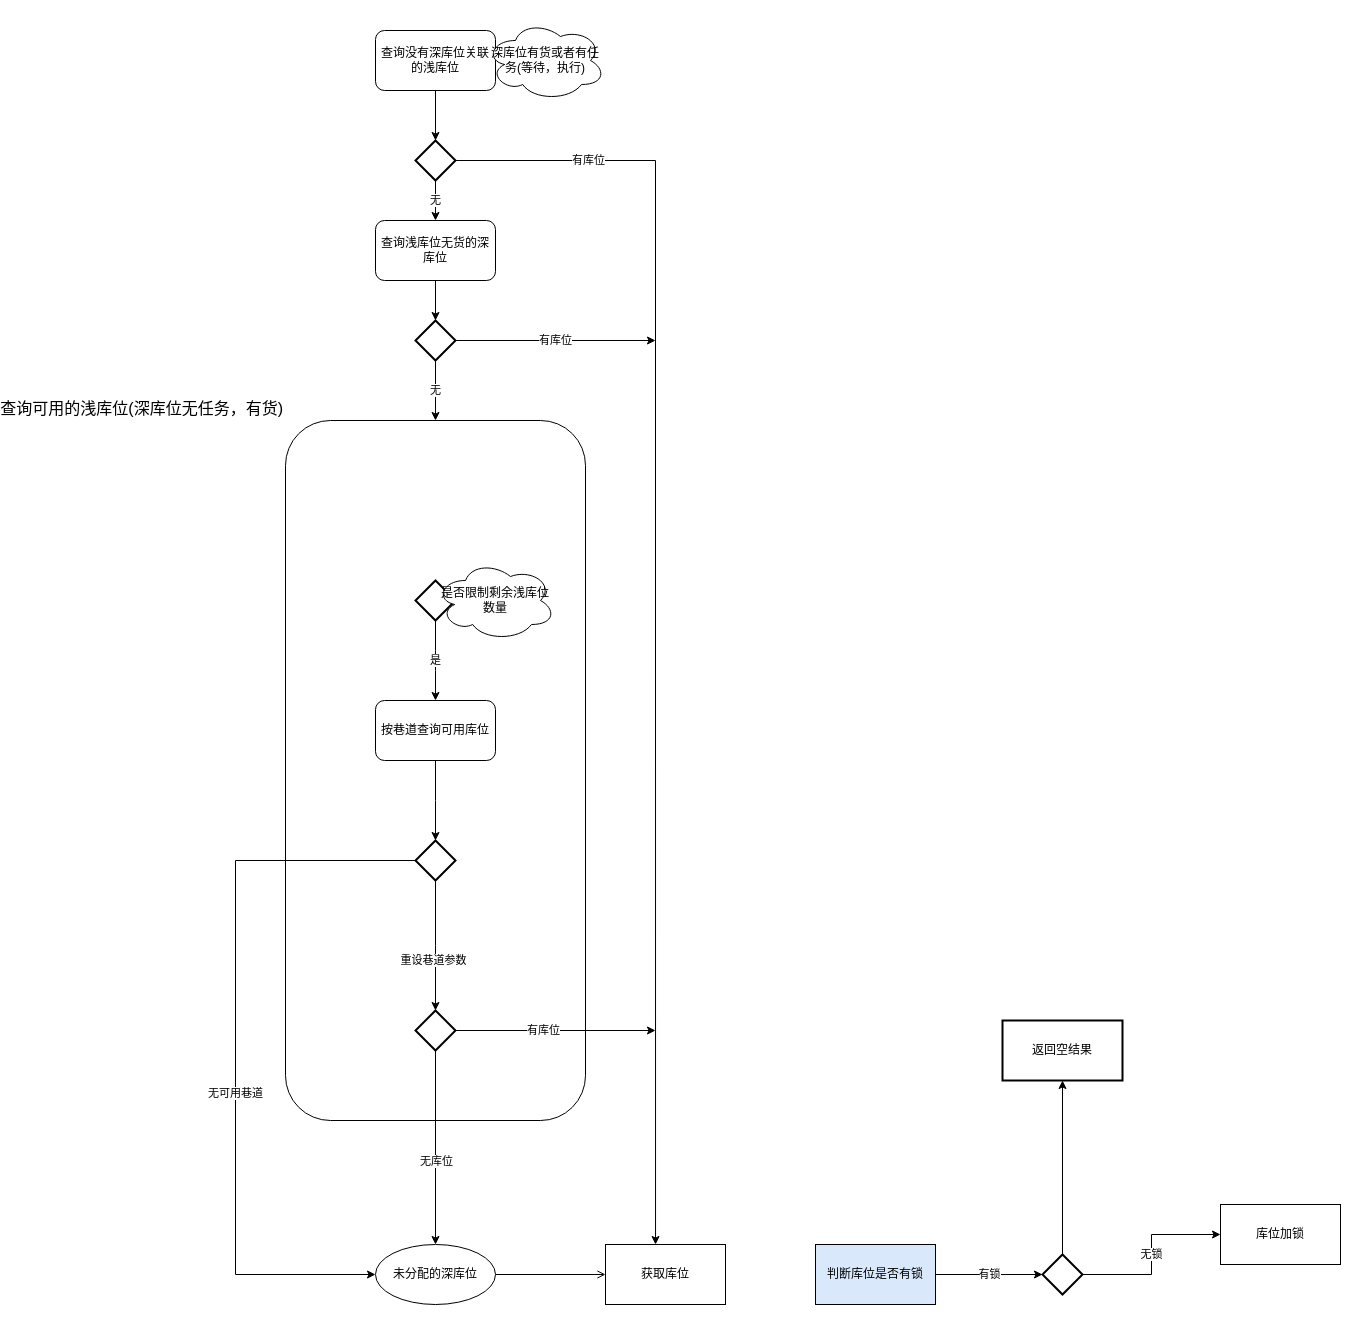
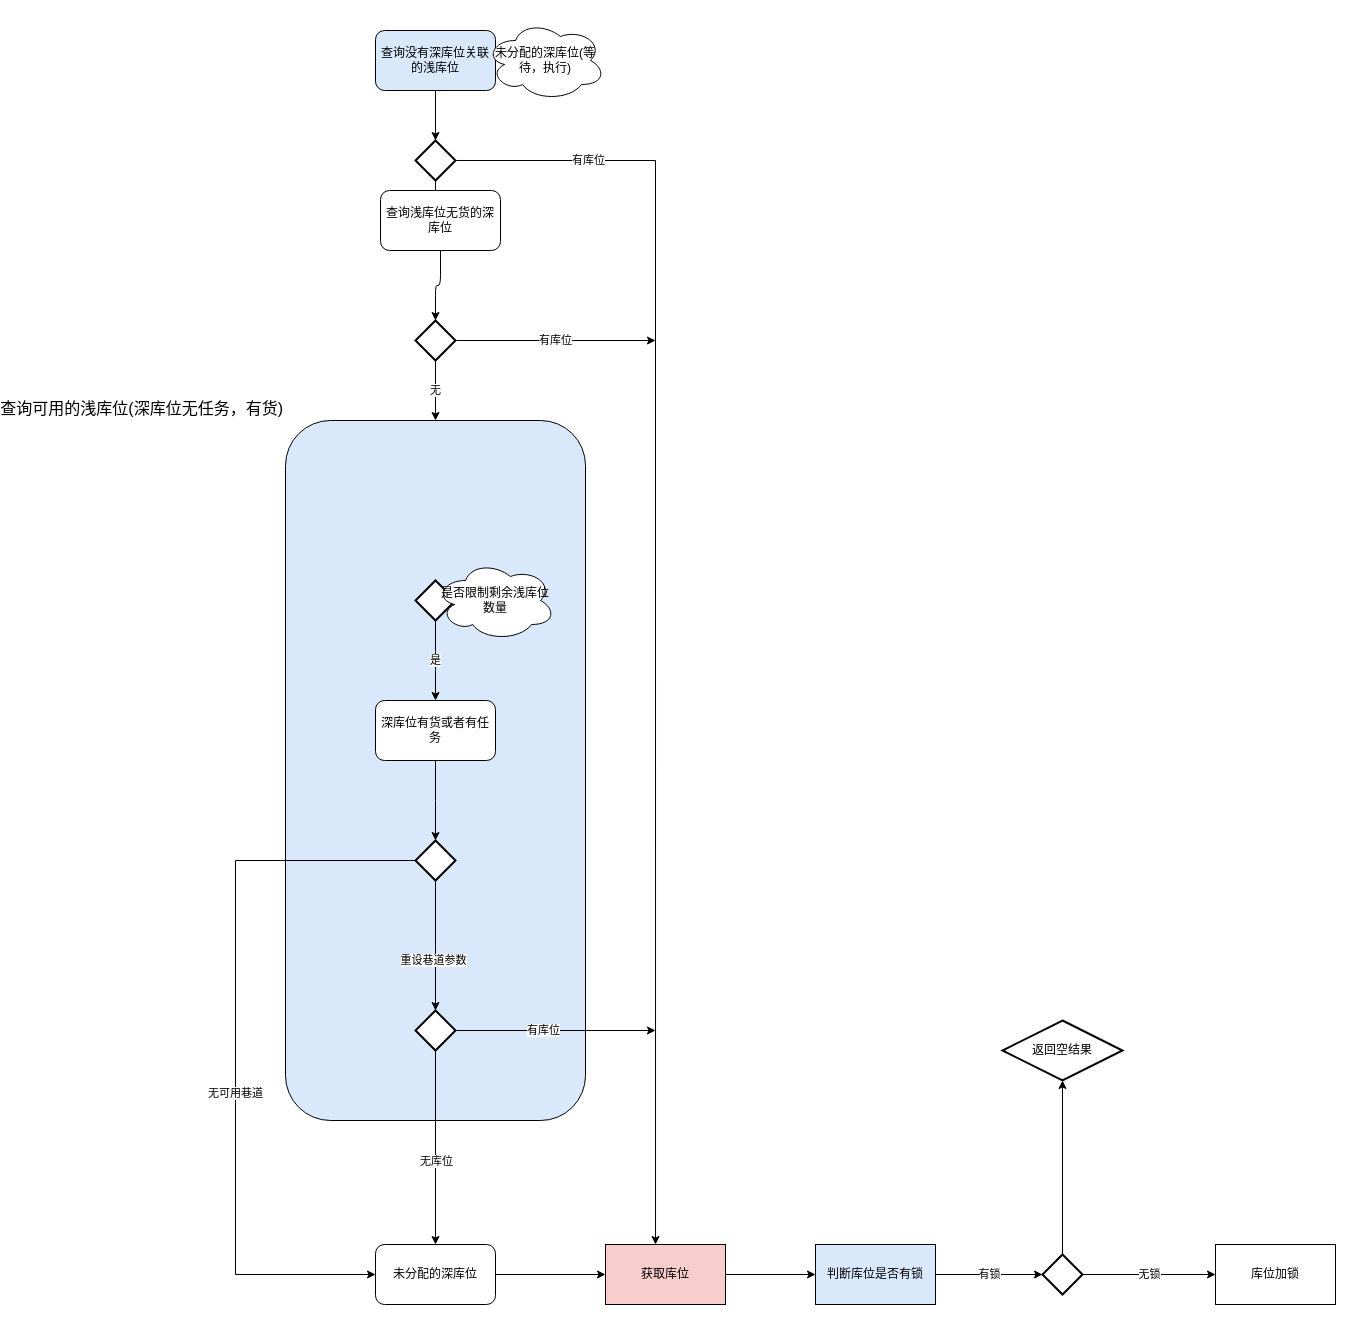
(436, 61) -> (436, 61)
(546, 61) -> (546, 61)
(436, 251) -> (441, 221)
(436, 731) -> (436, 731)
(436, 771) -> (436, 771)
(1063, 1051) -> (1063, 1051)
(1281, 1235) -> (1276, 1275)
(436, 1275) -> (436, 1275)
(599, 1275) -> (597, 1275)
(666, 1275) -> (666, 1275)
none -> (767, 1275)
